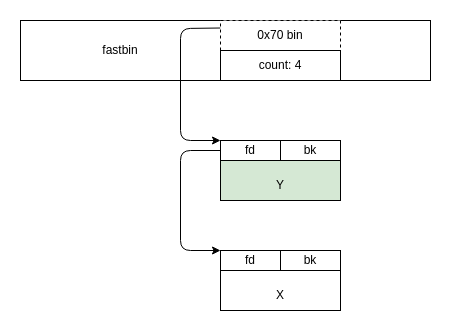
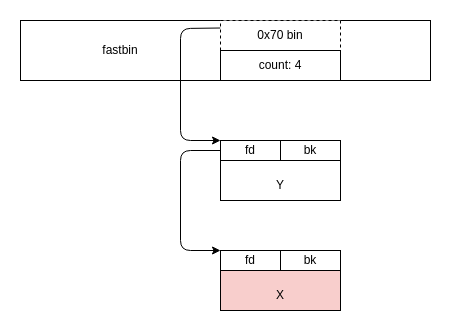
(281, 171) -> (281, 171)
(281, 281) -> (281, 281)
